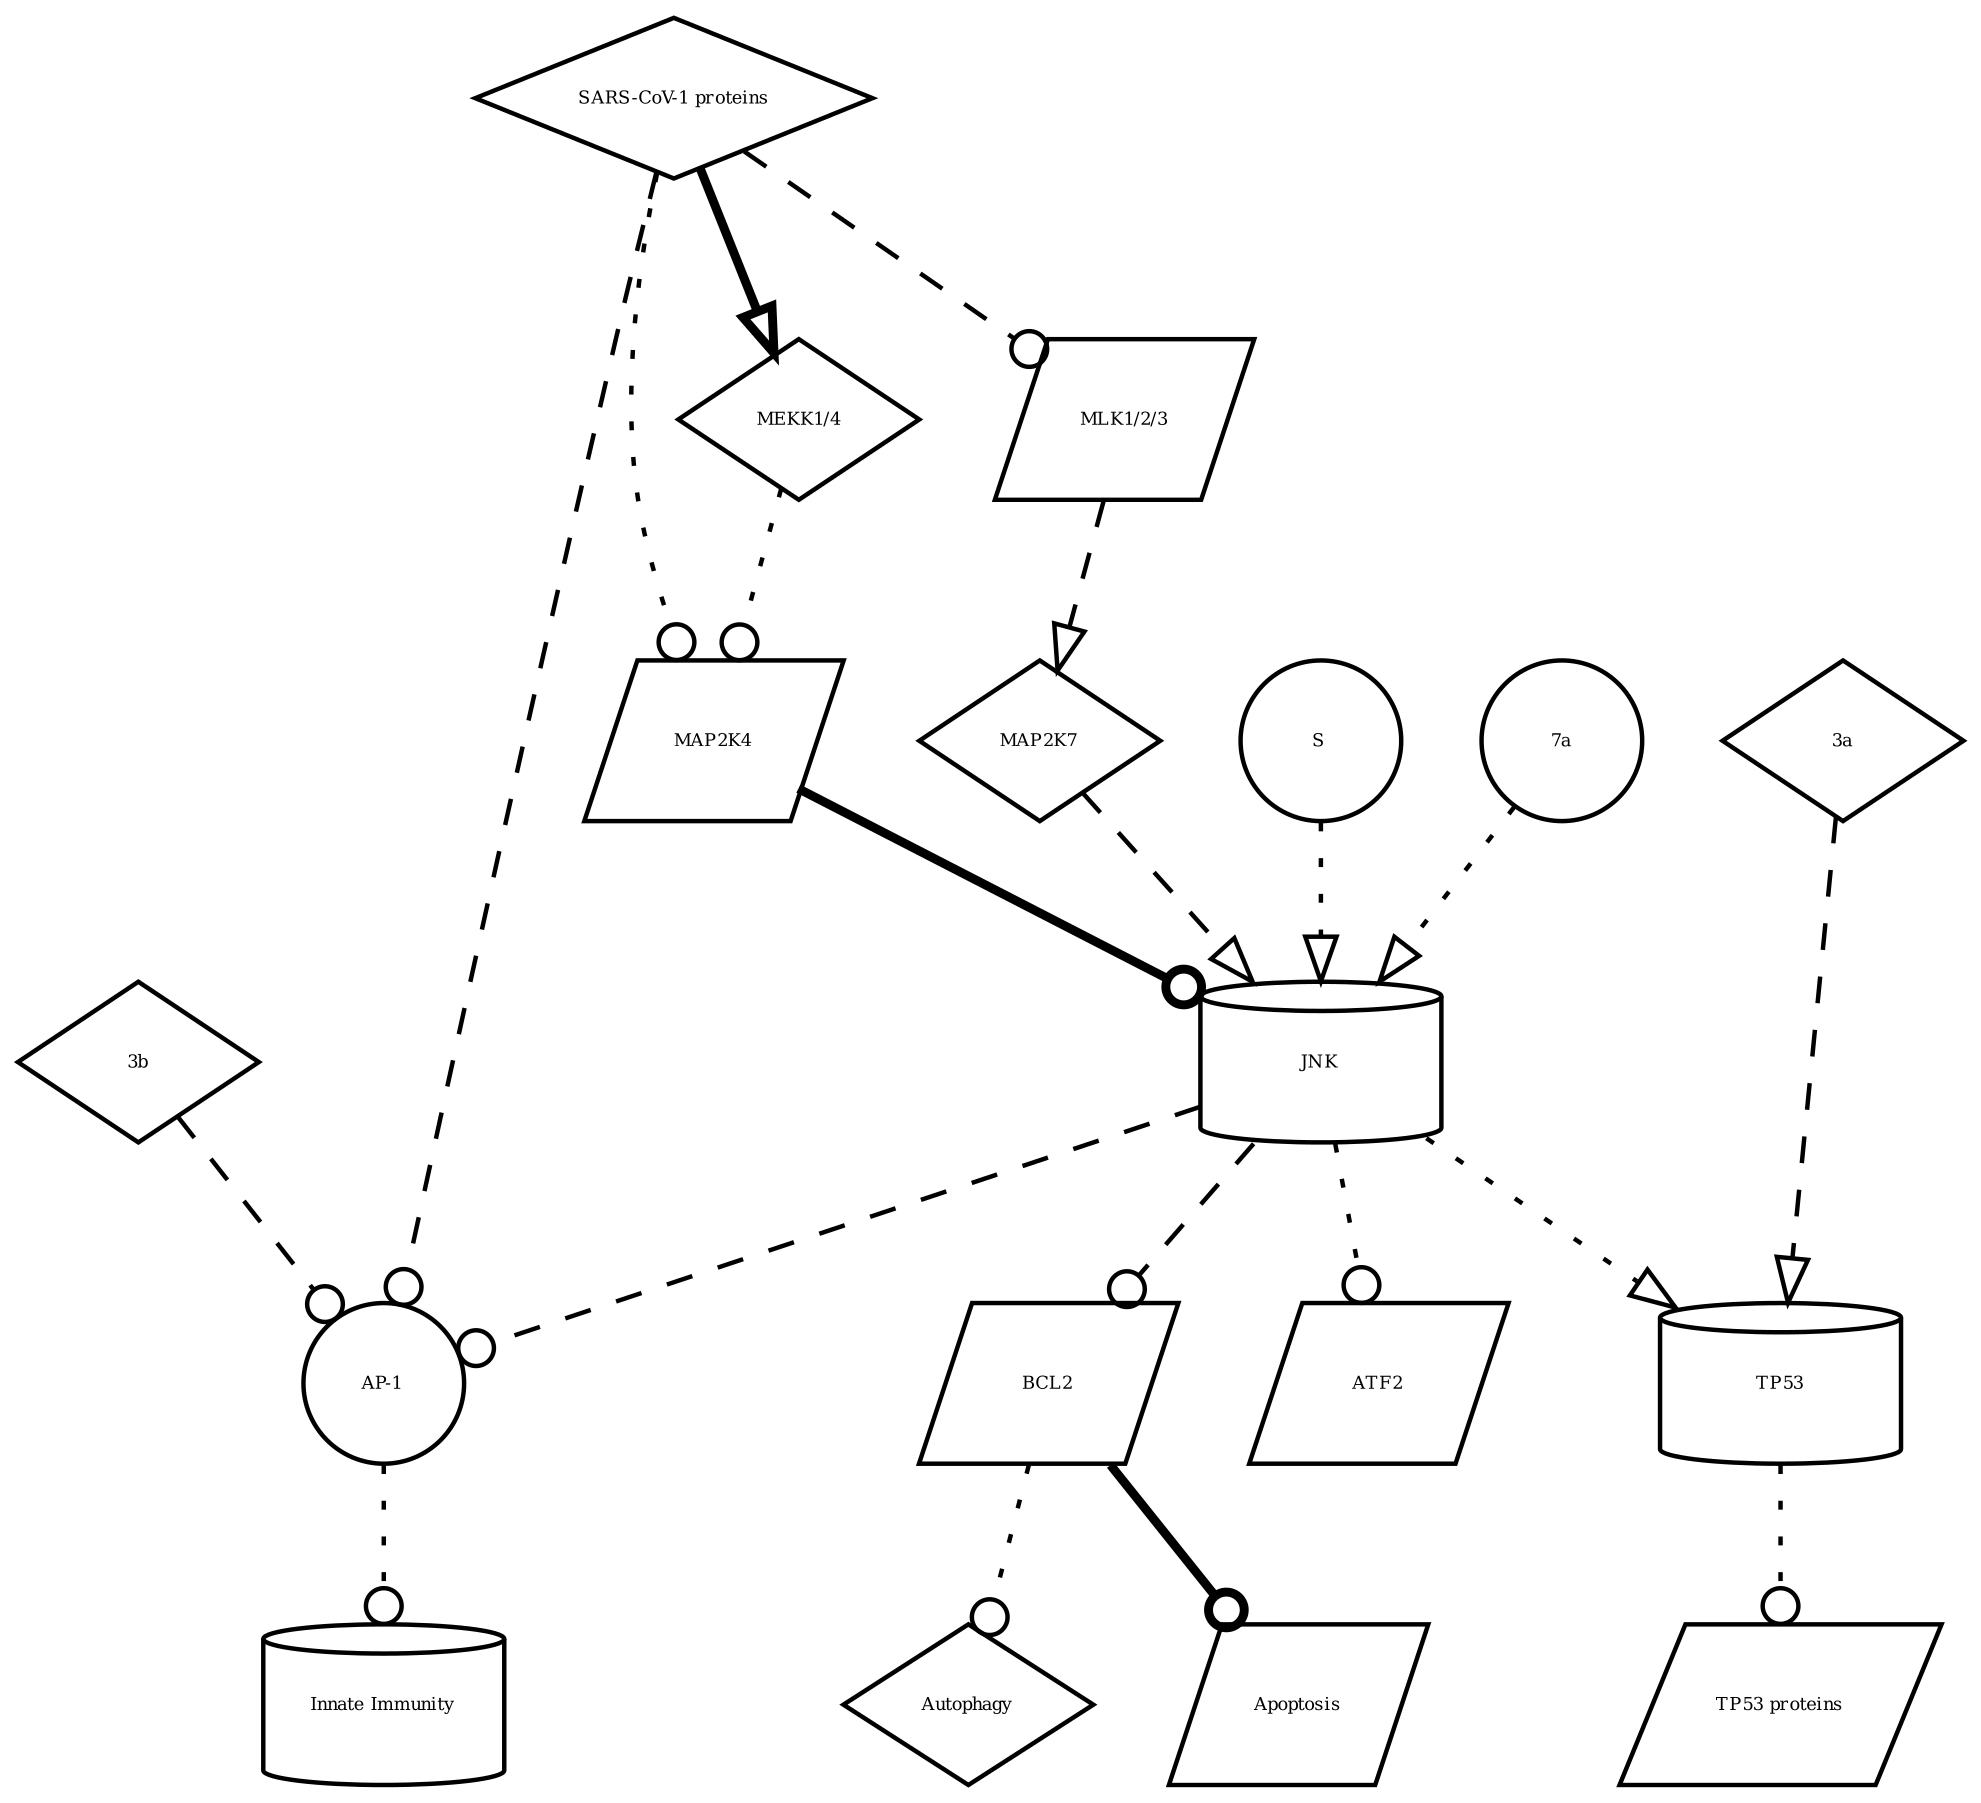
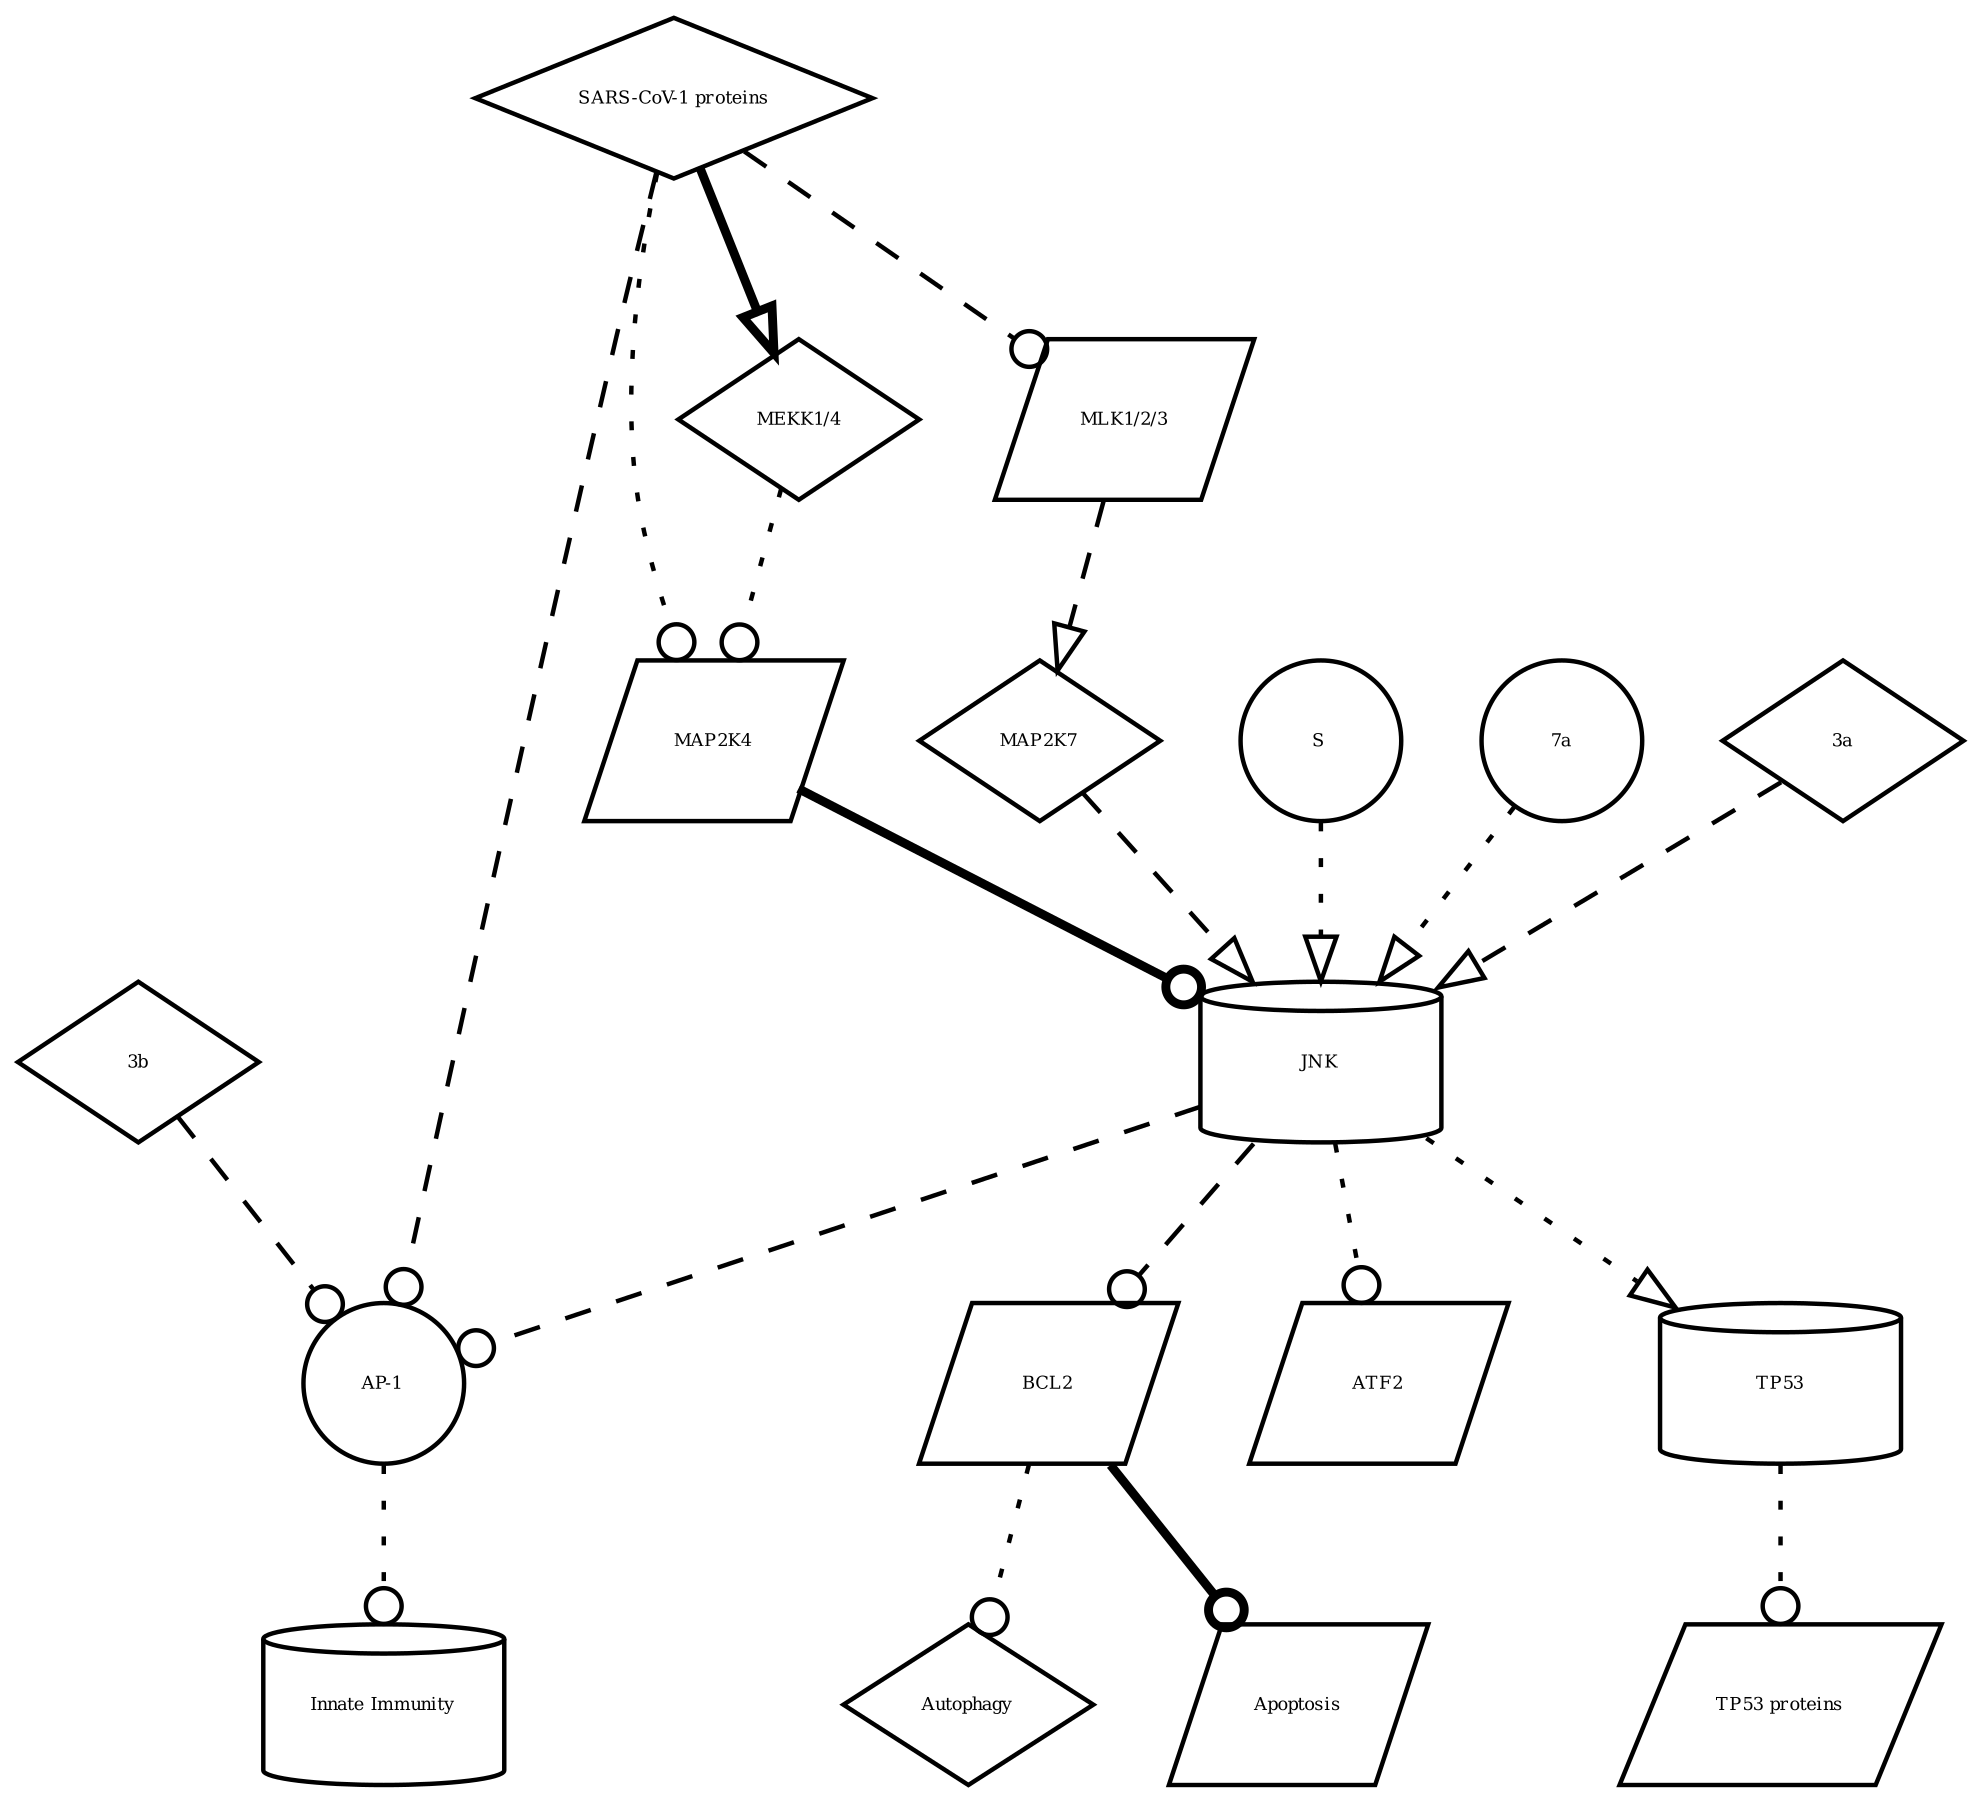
(1814, 1038) -> (1629, 873)
